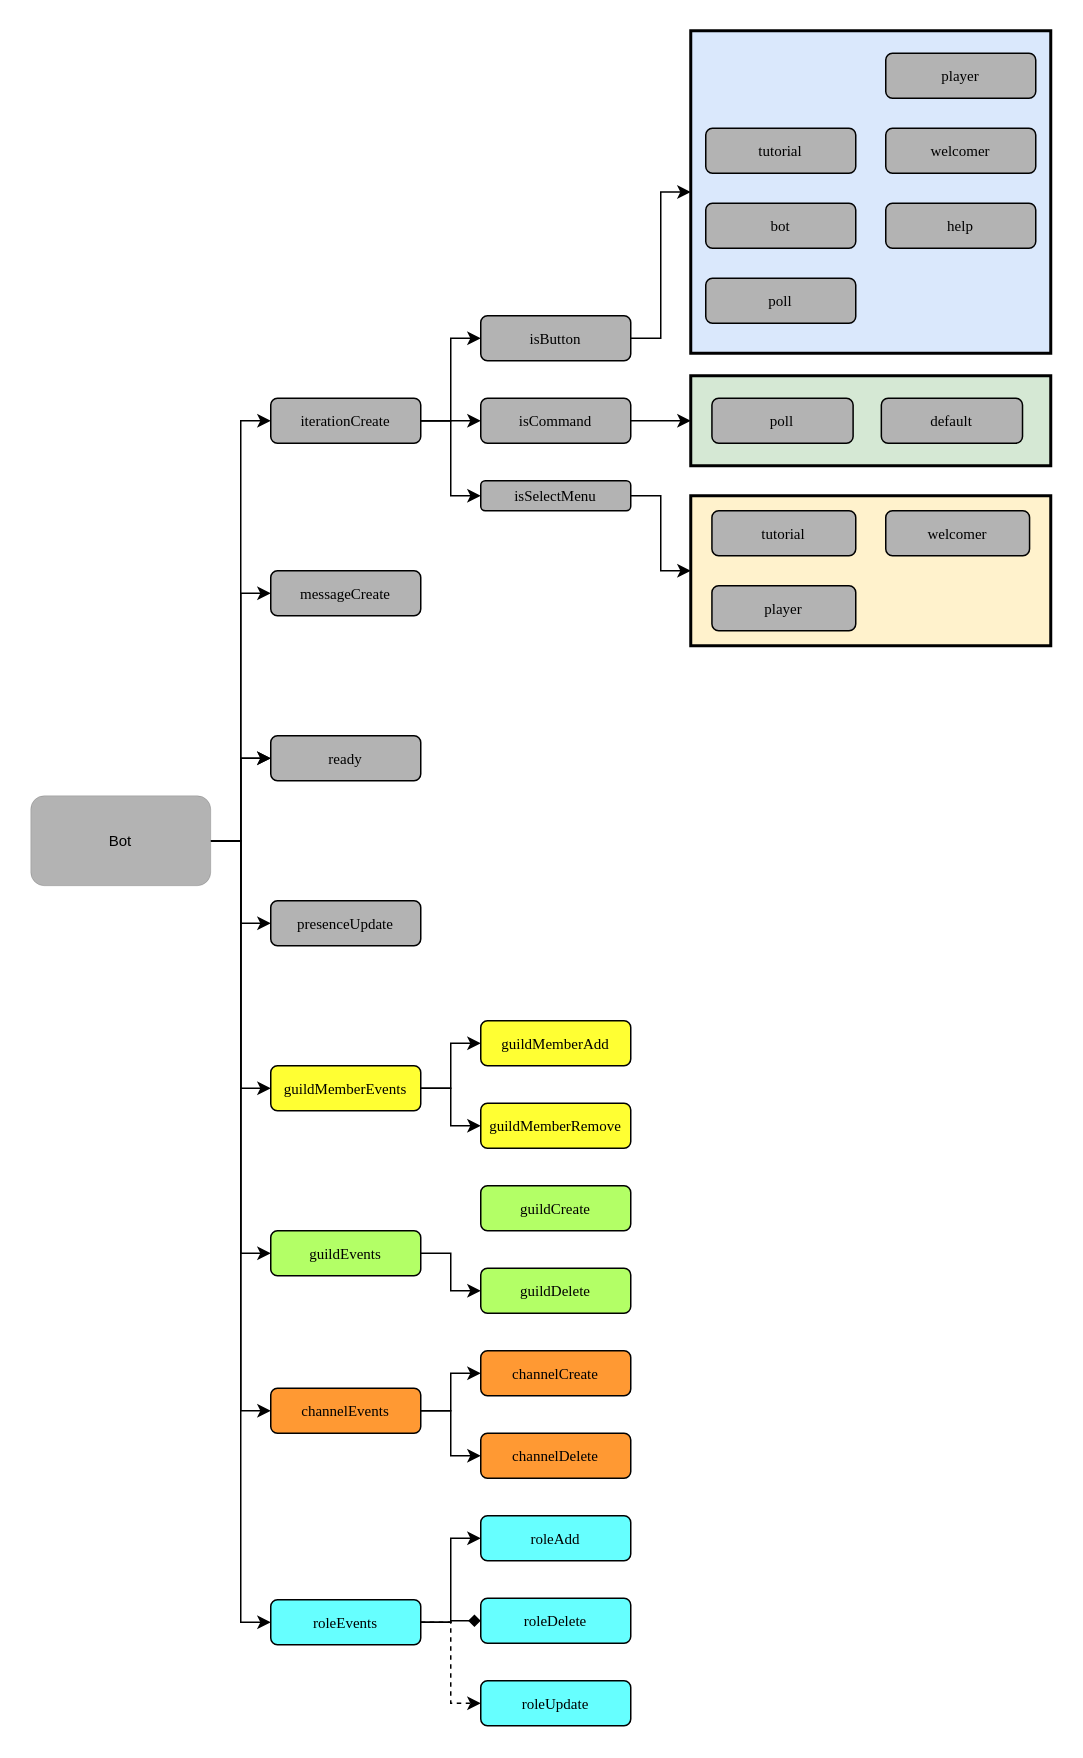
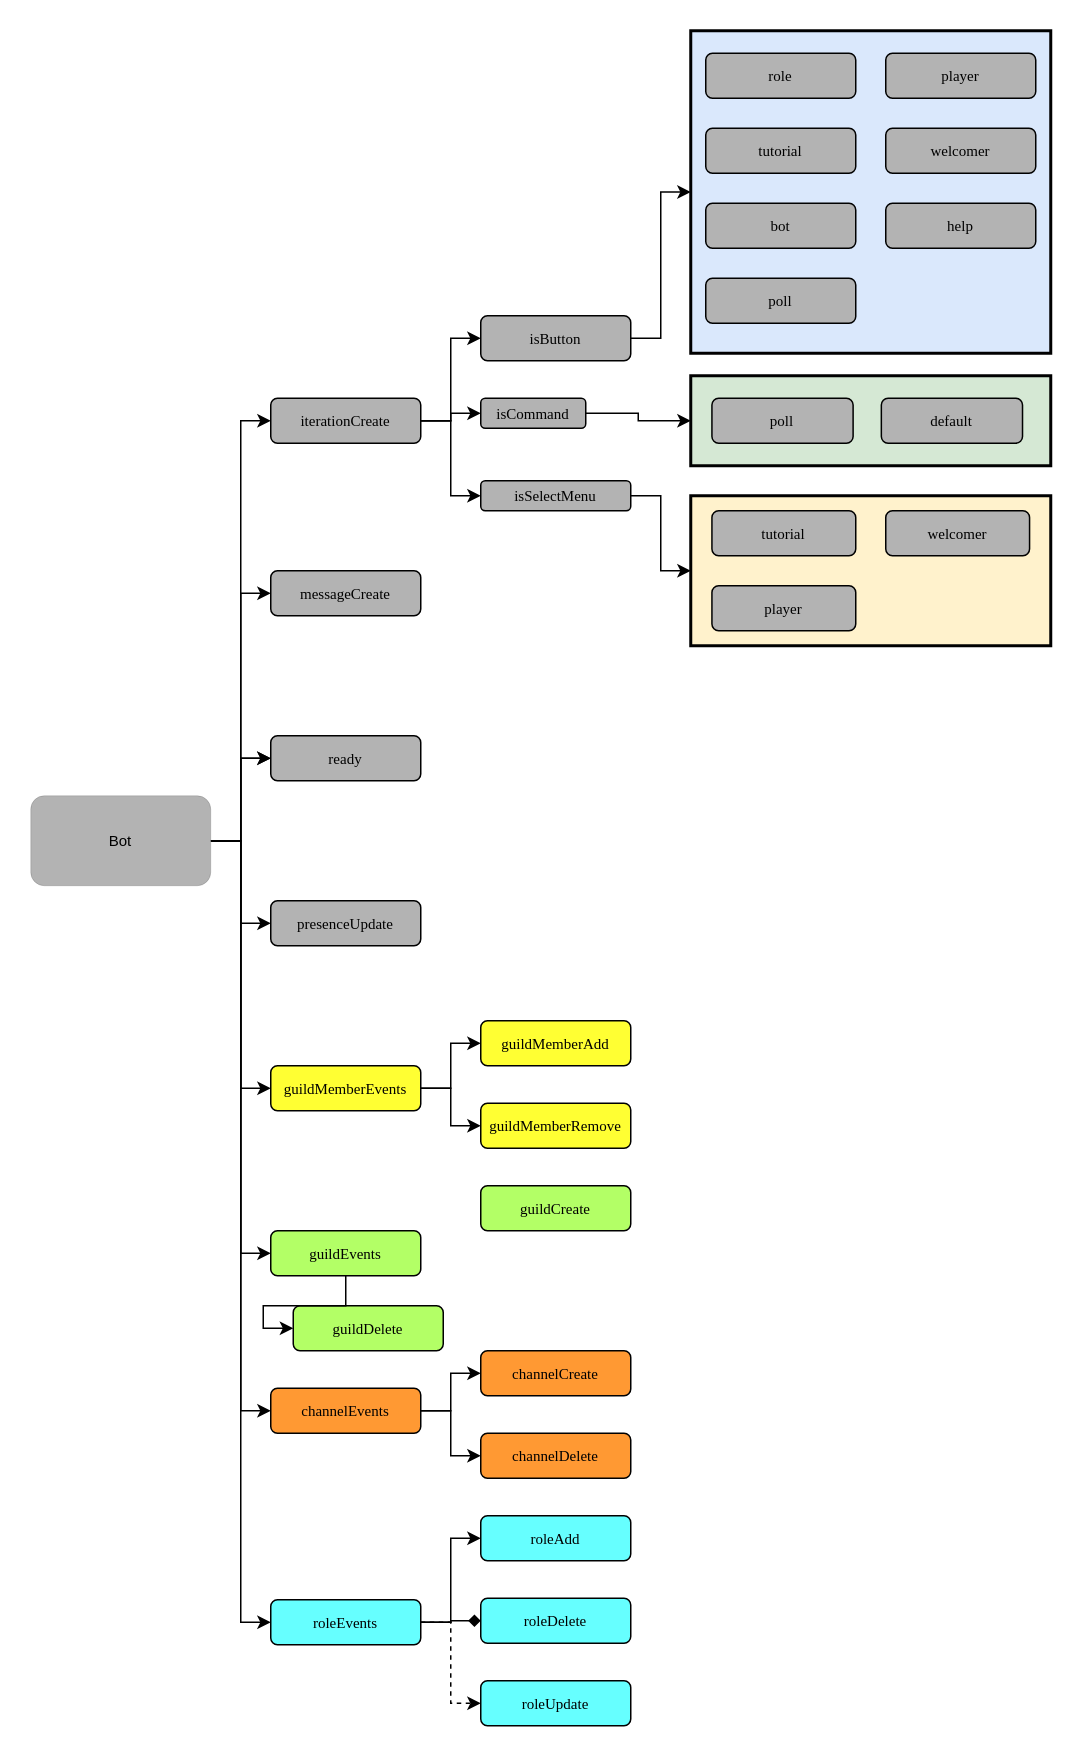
none -> (781, 76)
(556, 421) -> (533, 413)
(556, 1291) -> (368, 1328)
